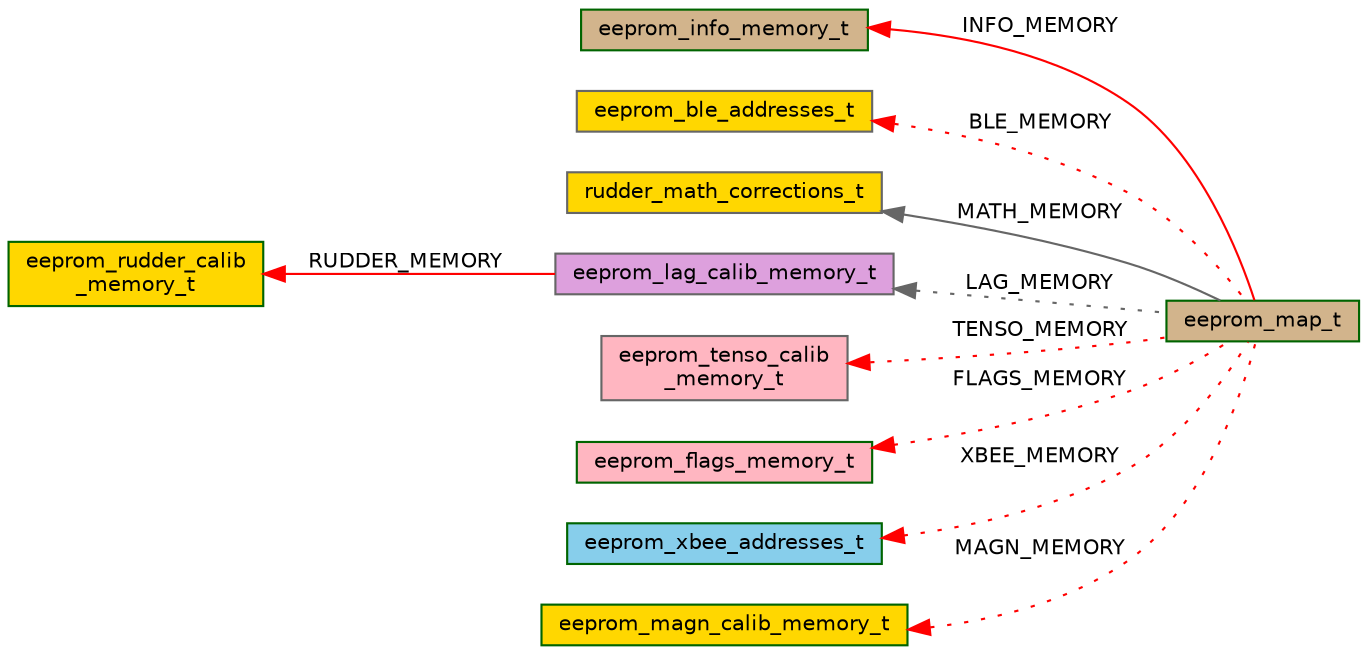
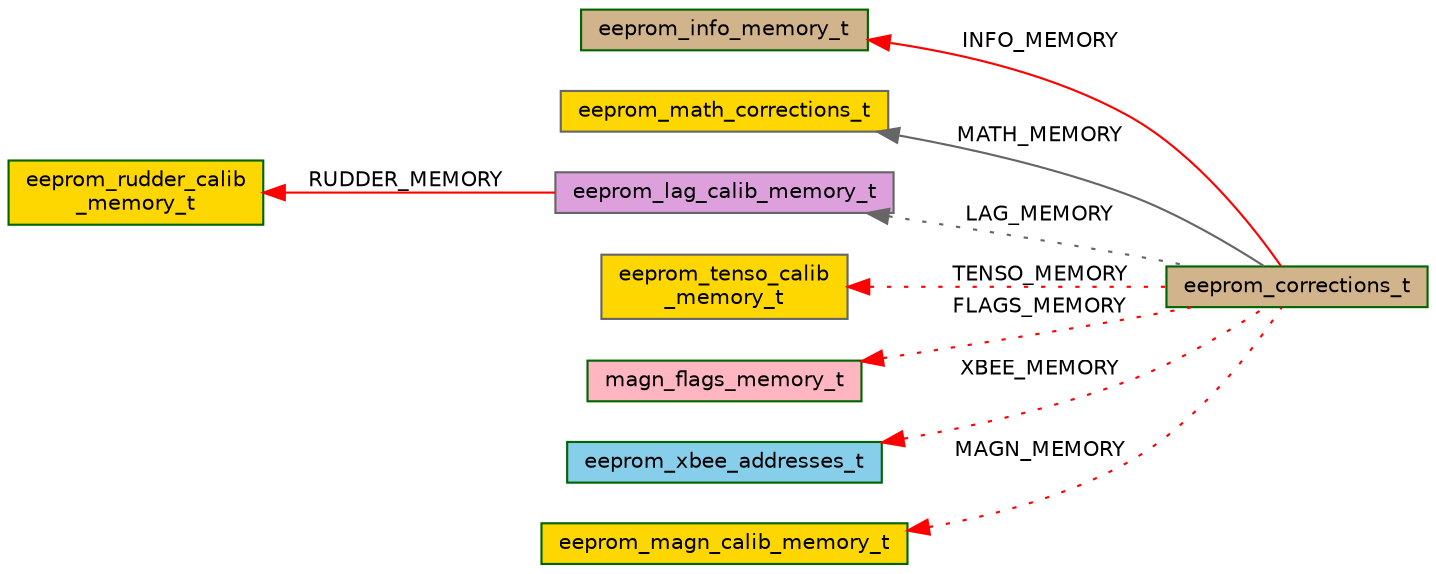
(724, 111) -> none
(724, 193) -> (724, 111)
(1263, 321) -> (1297, 287)
(724, 368) -> (724, 287)
(724, 462) -> (724, 381)
